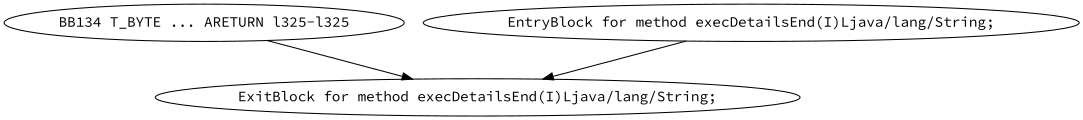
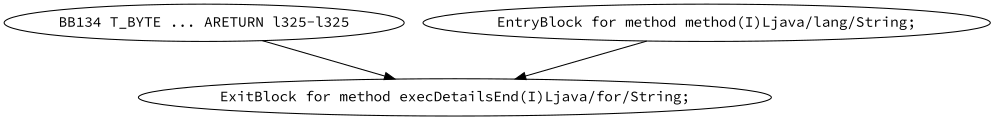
(751, 23) -> (707, 23)
(478, 97) -> (455, 97)
